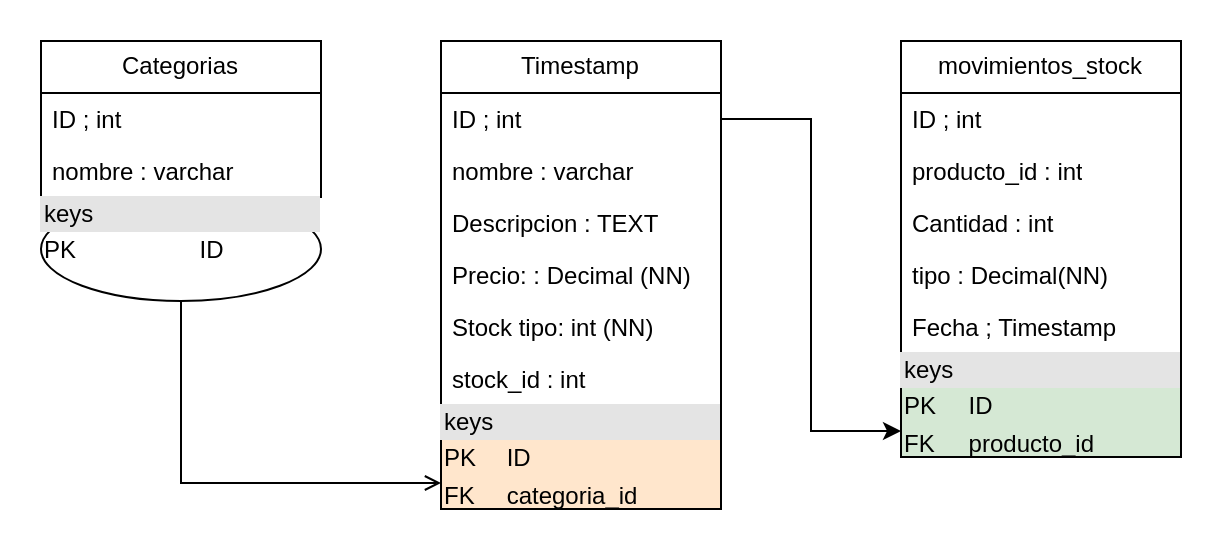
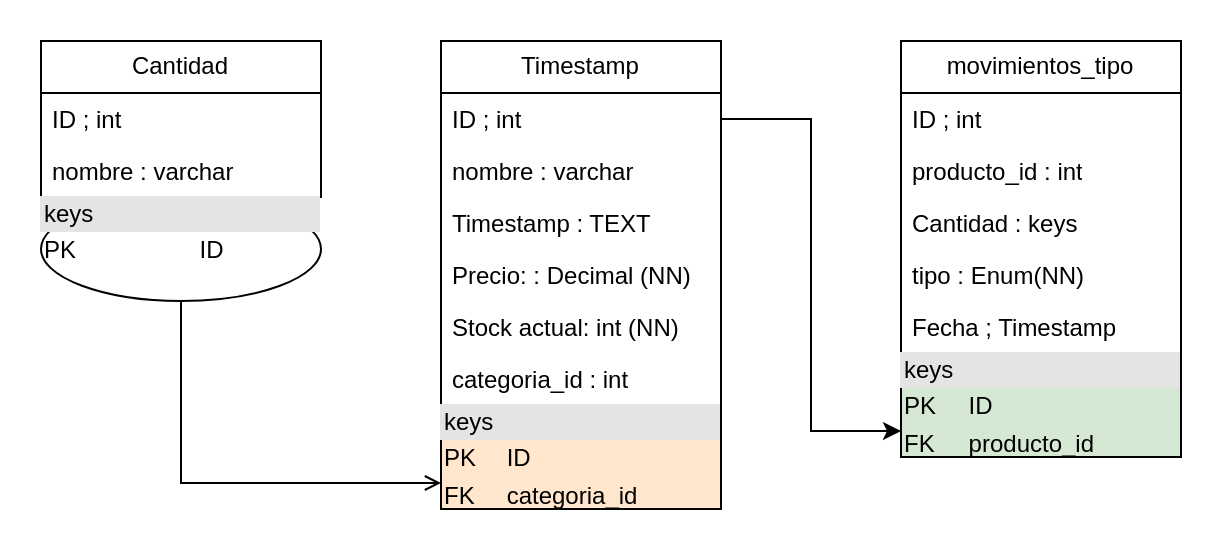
(181, 67) -> (181, 67)
(1041, 67) -> (1041, 67)
(558, 225) -> (548, 225)
(991, 225) -> (1001, 225)
(1015, 277) -> (1001, 277)
(569, 329) -> (582, 329)
(531, 381) -> (555, 381)
